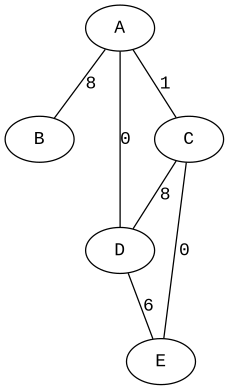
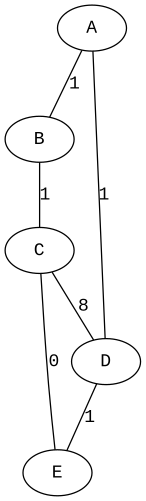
(91, 84) -> (75, 84)
(155, 84) -> (40, 195)
(126, 139) -> (104, 195)
(149, 306) -> (90, 417)
